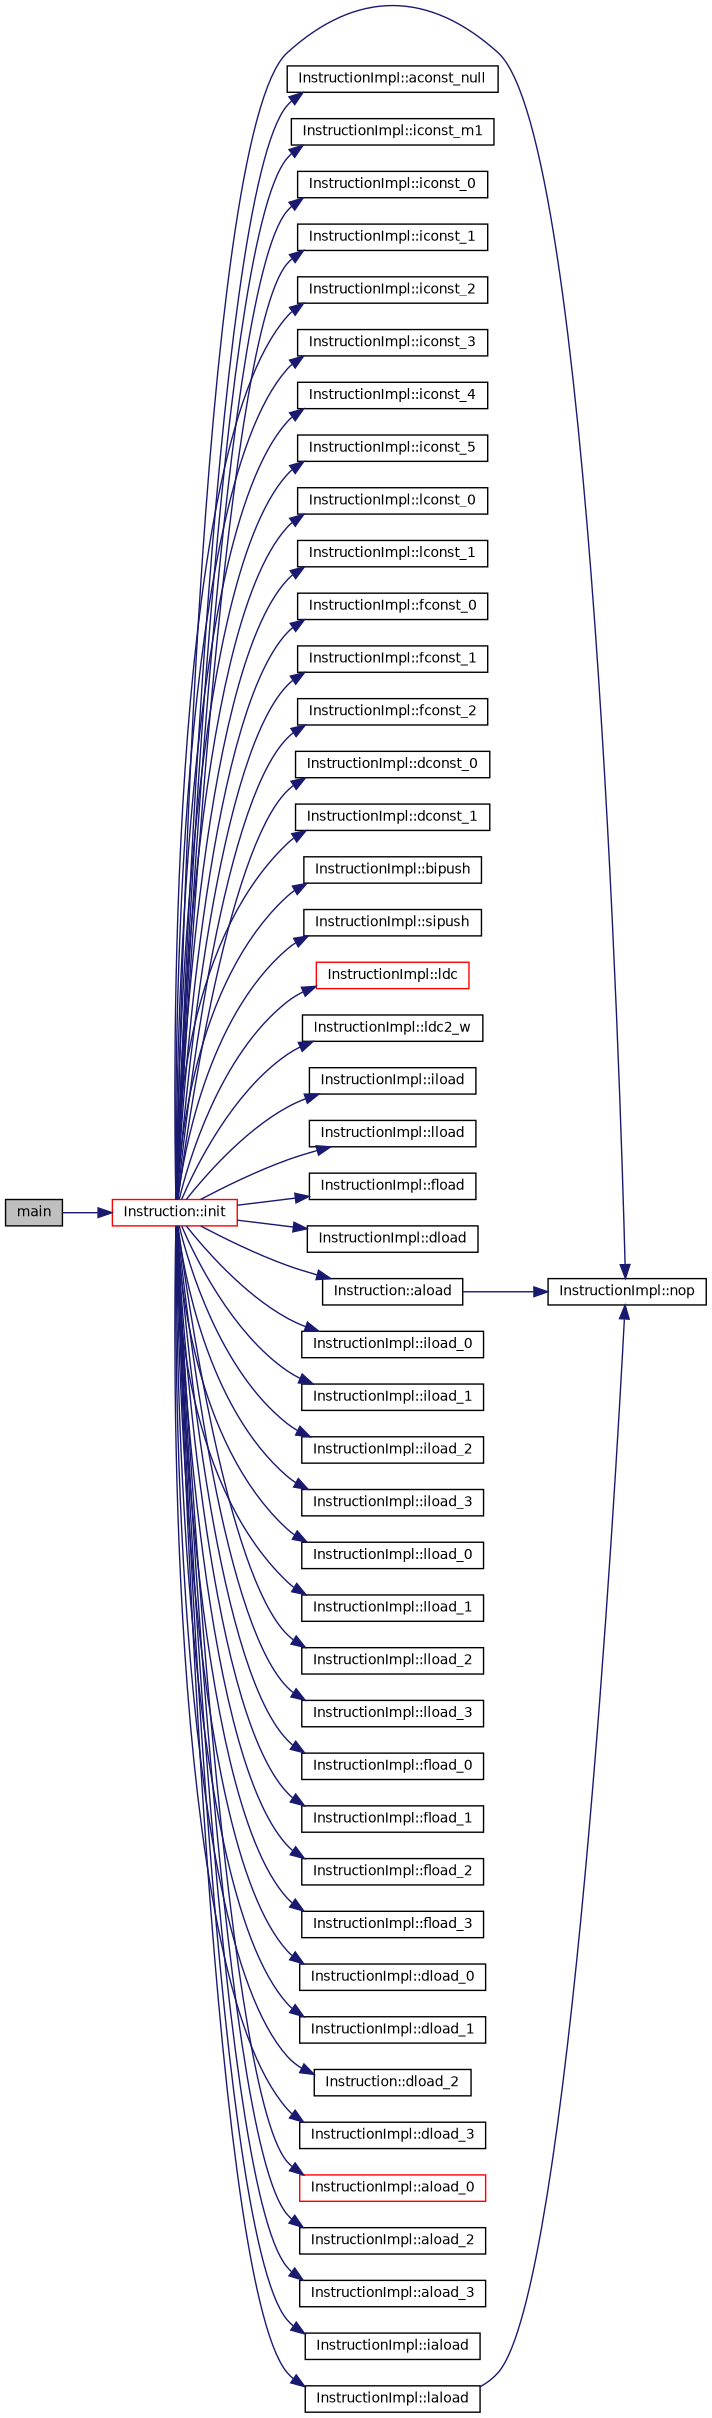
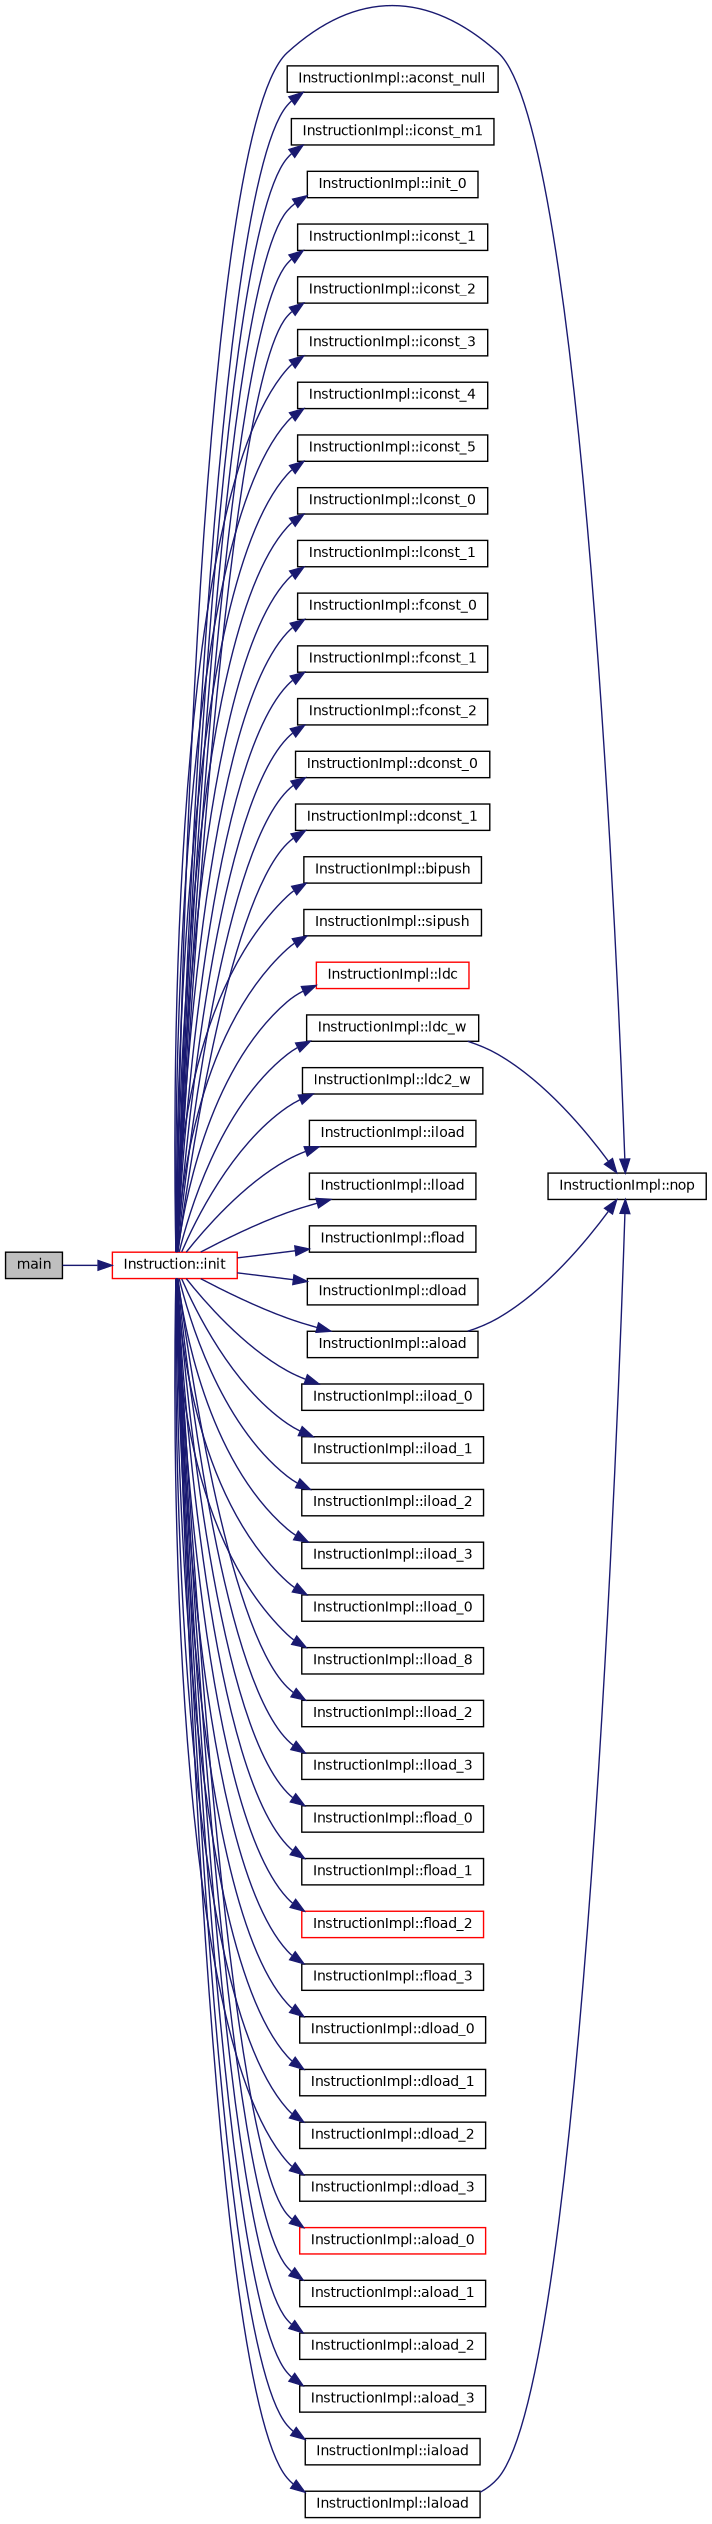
(393, 185) -> (393, 185)
none -> (393, 1028)
(393, 1292) -> (393, 1344)
(393, 1608) -> (393, 1661)
(393, 1872) -> (393, 1924)
(393, 2083) -> (393, 2135)
none -> (393, 2294)
